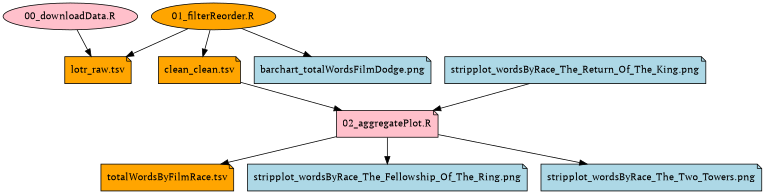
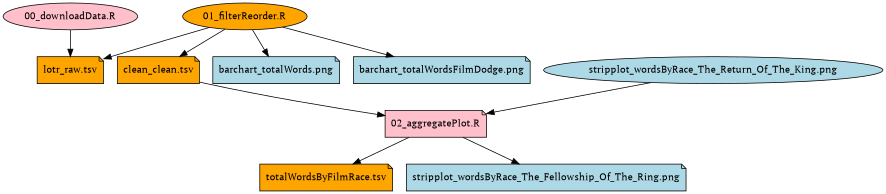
none -> (276, 70)
(575, 70) -> (713, 70)
(651, 178) -> none
